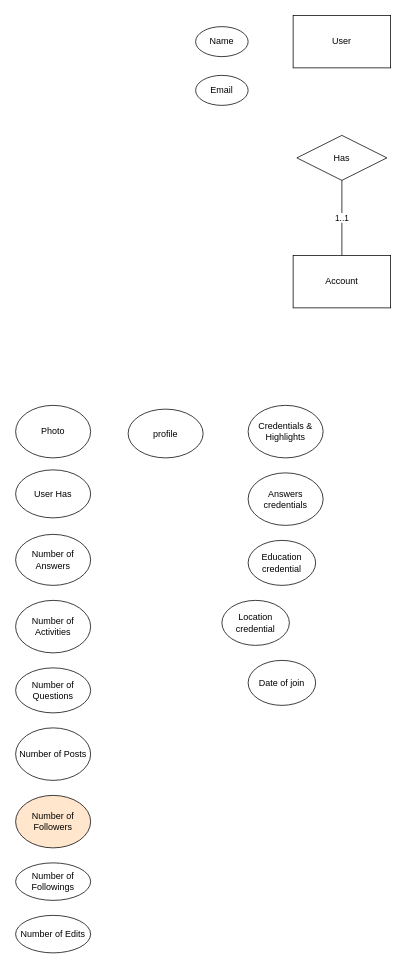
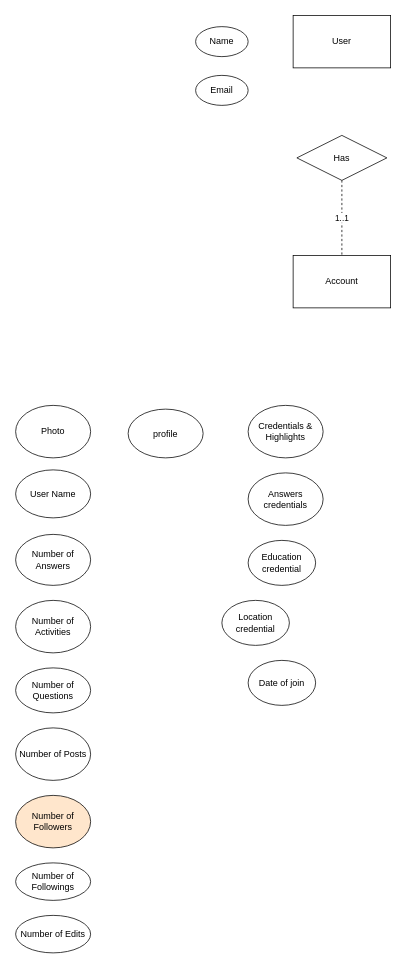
(342, 197) -> (342, 197)
(53, 494) -> (53, 494)
